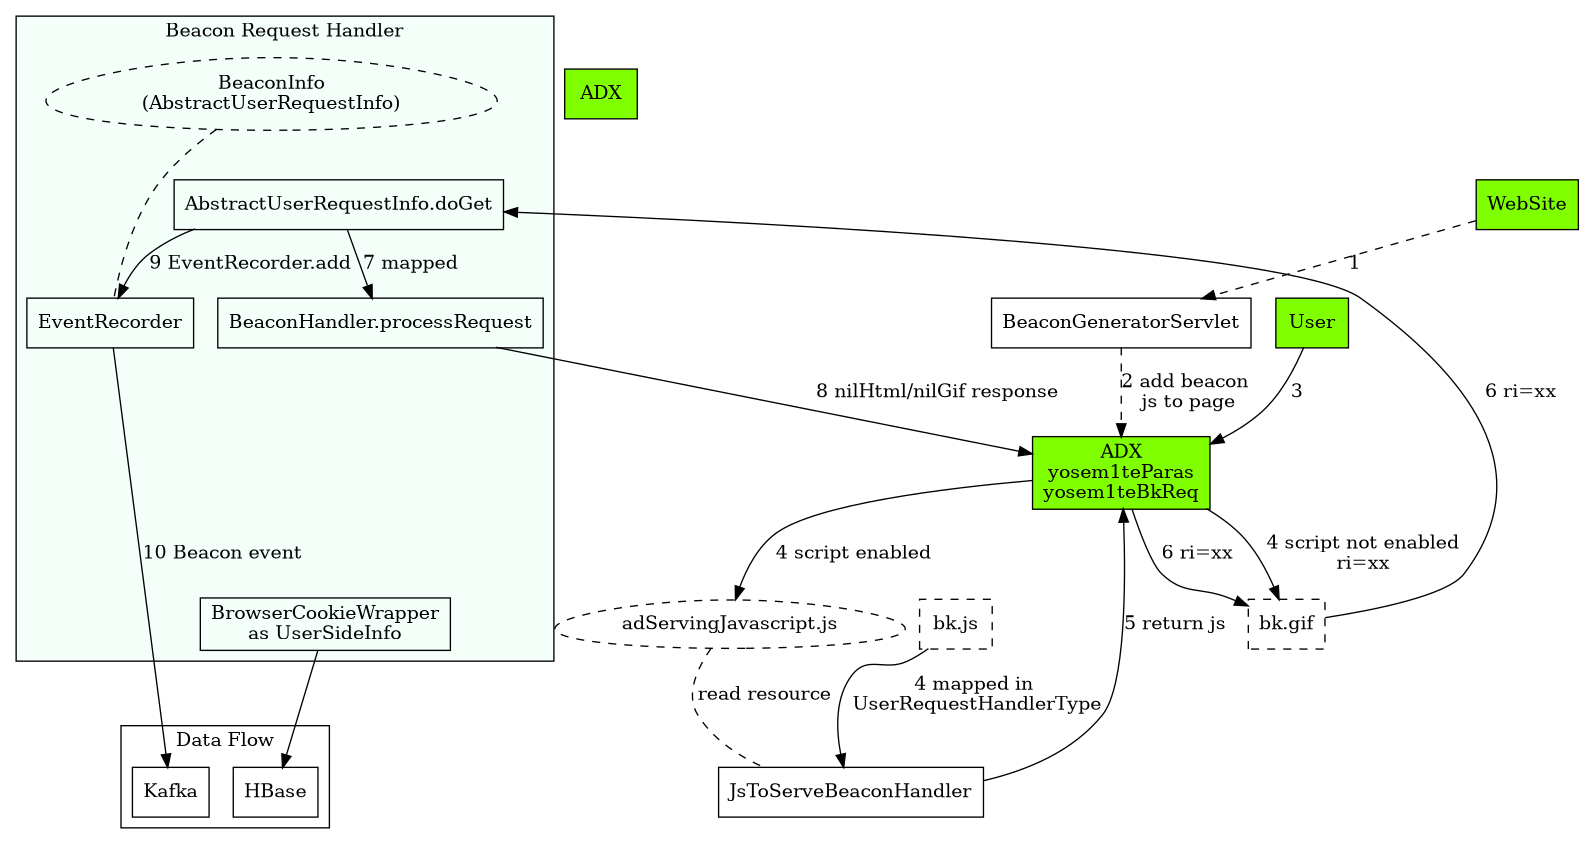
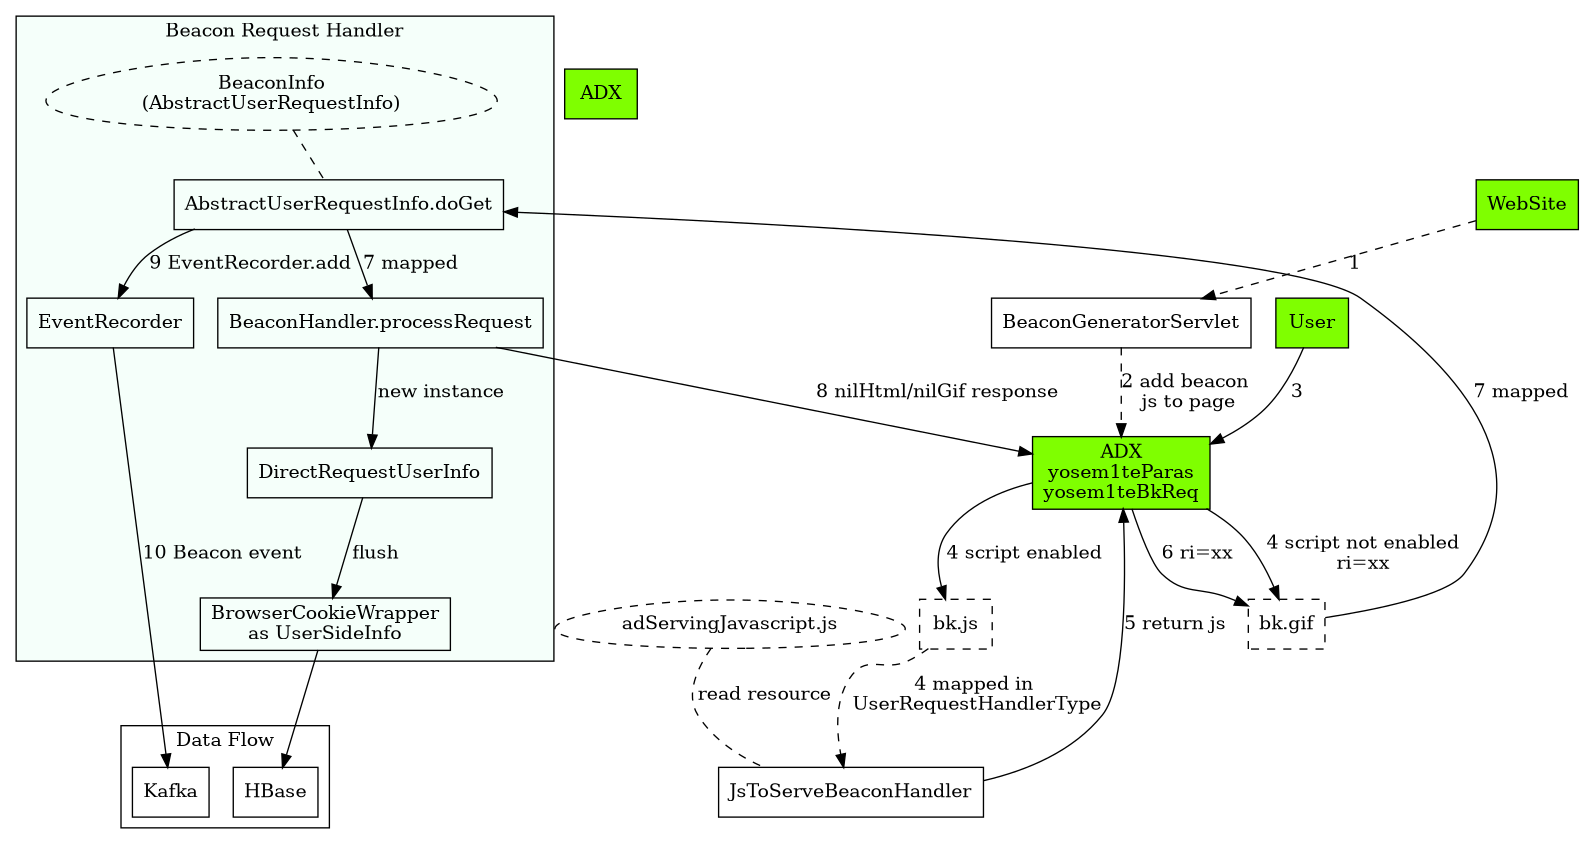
(147, 202) -> (309, 155)
(1521, 392) -> (1521, 392)
none -> (370, 473)
(869, 502) -> (962, 516)
(853, 674) -> (853, 674)
